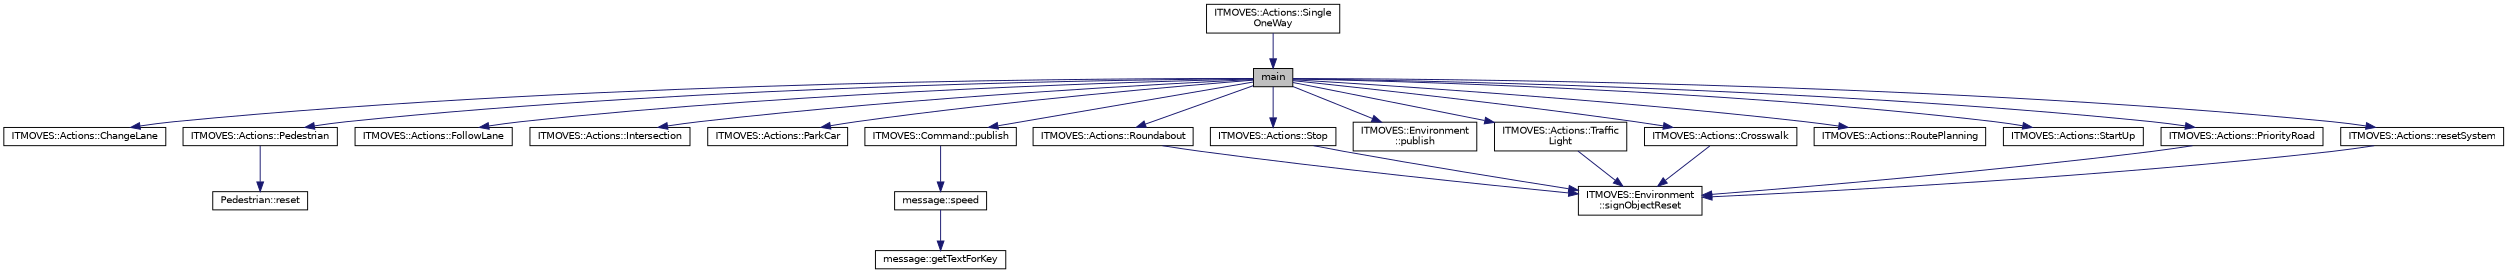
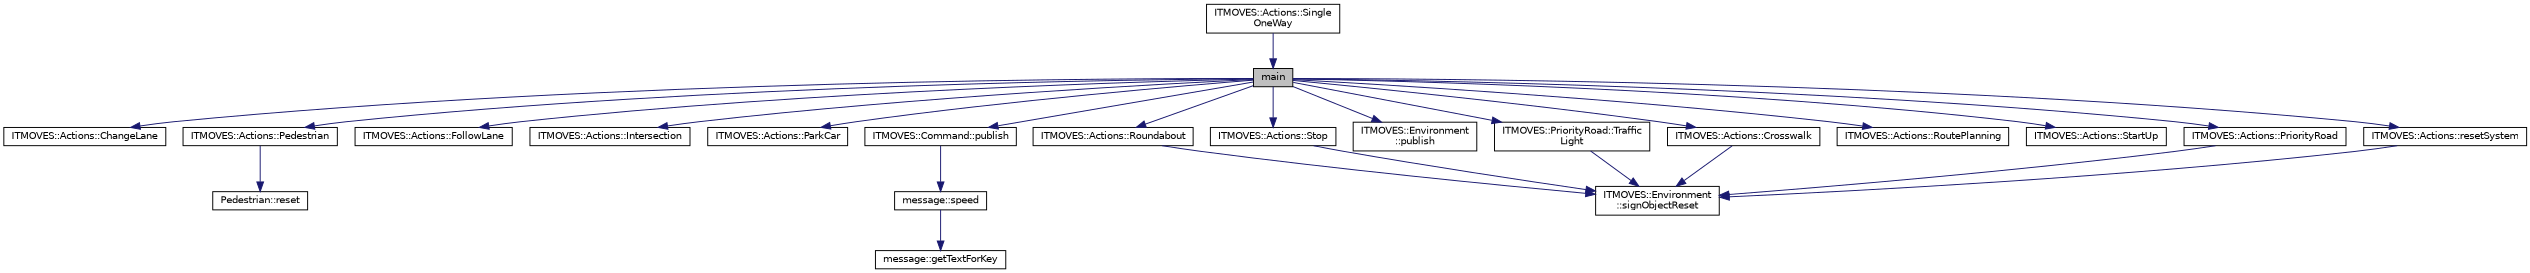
(1561, 137) -> (1572, 137)
